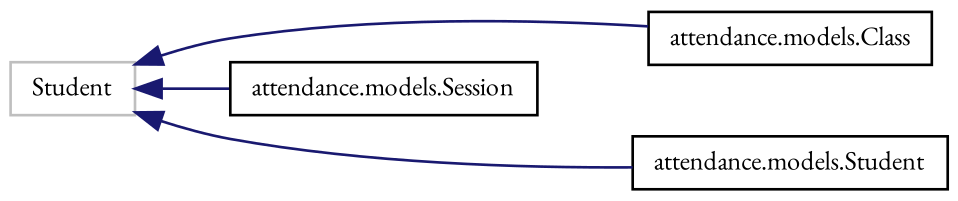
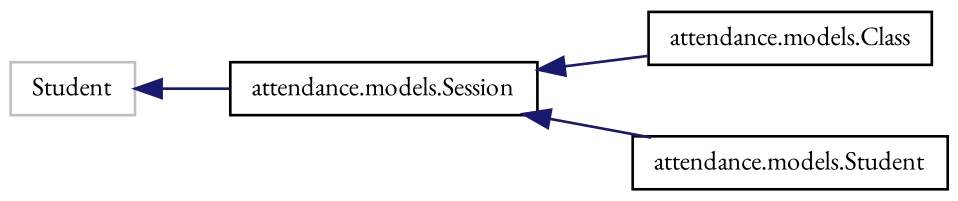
(403, 23) -> (606, 61)
(395, 159) -> (601, 128)
